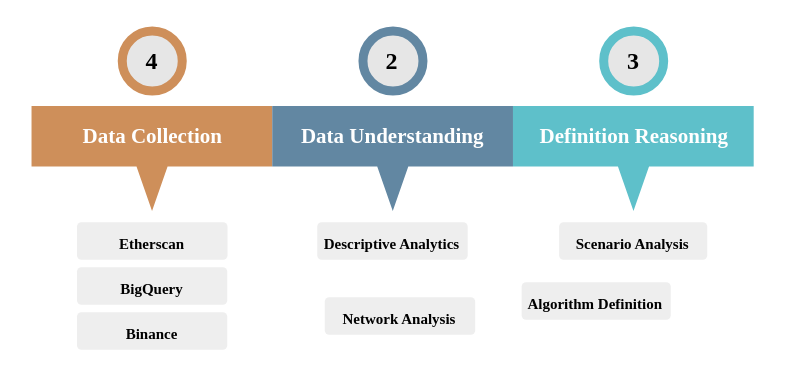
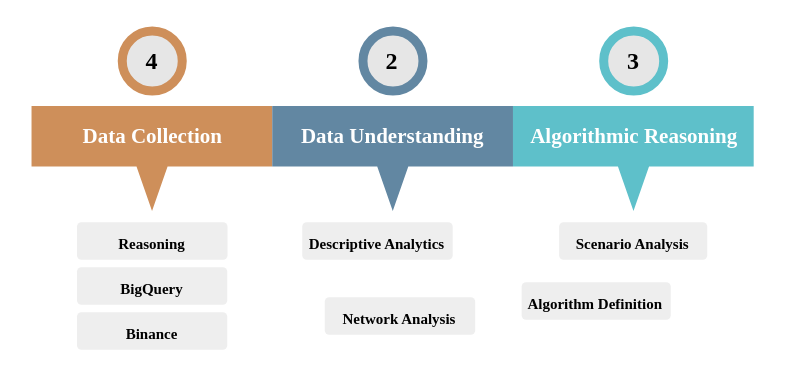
(635, 136) -> (635, 136)
(392, 241) -> (377, 241)
(152, 244) -> (152, 244)
